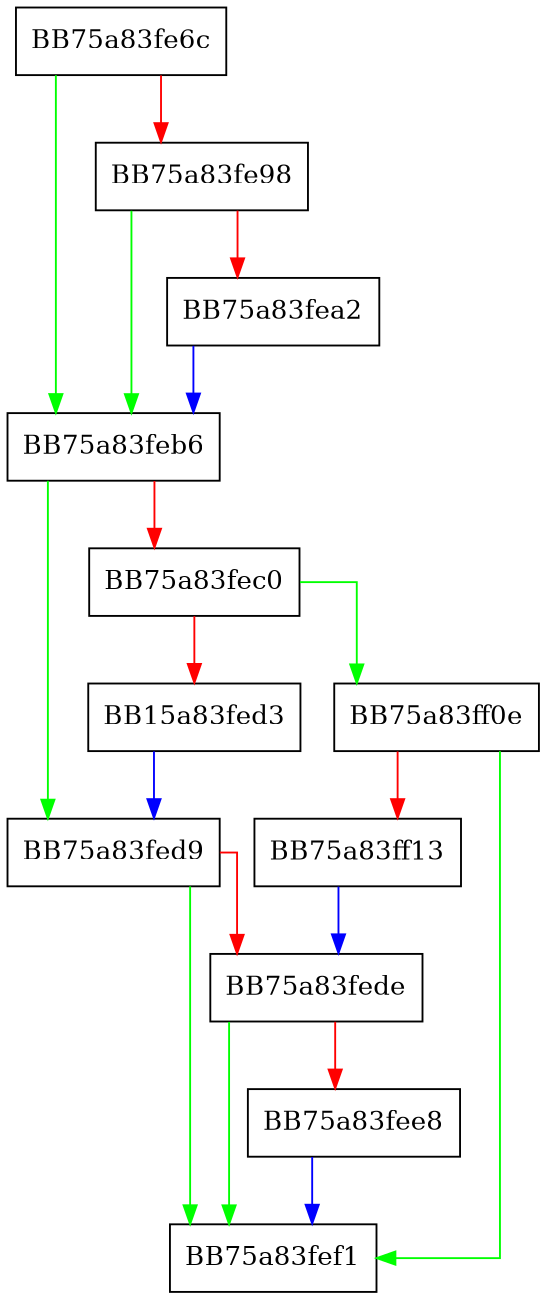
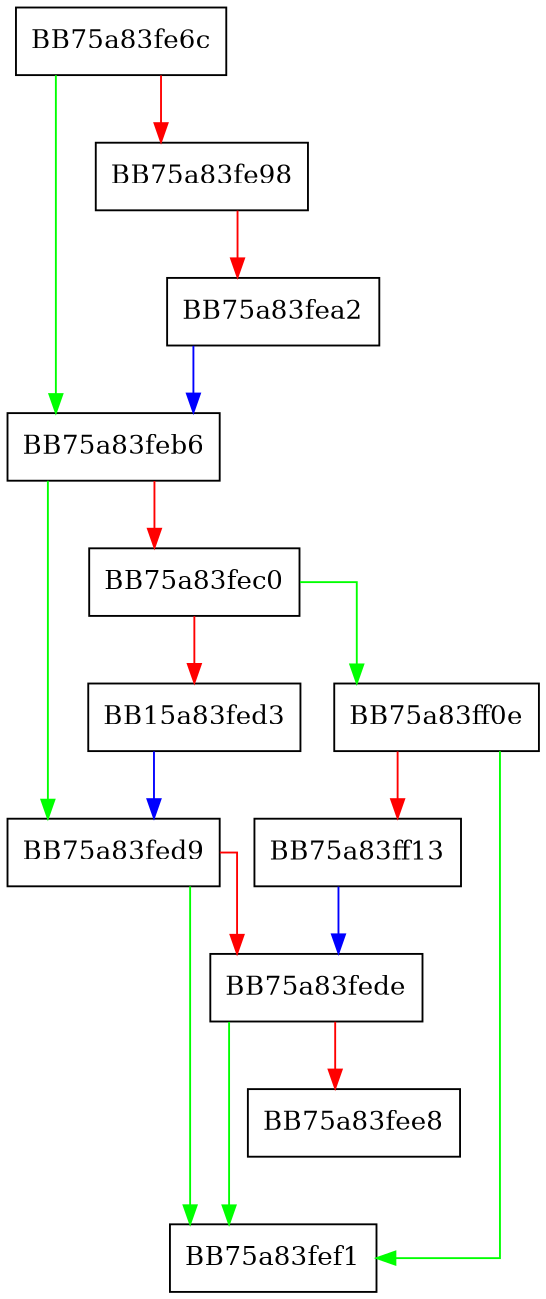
(131, 302) -> none
(312, 1181) -> none
